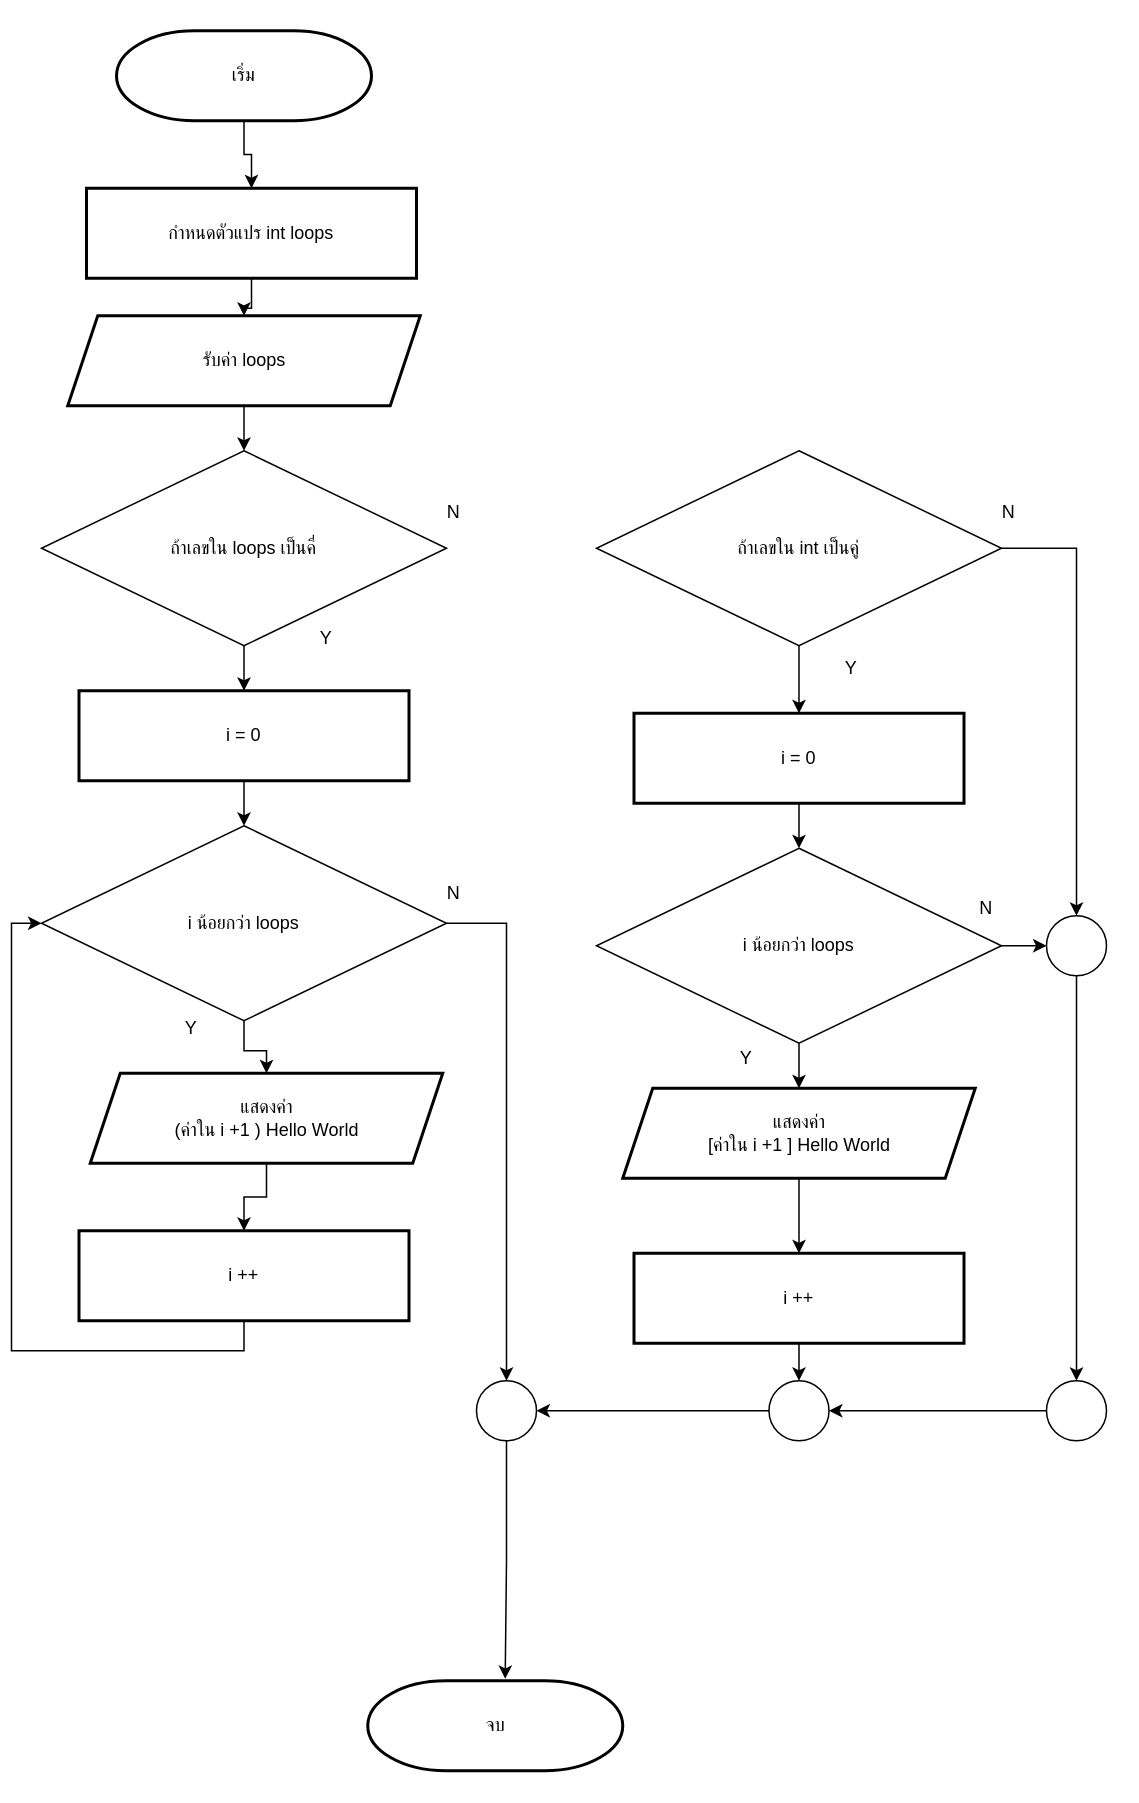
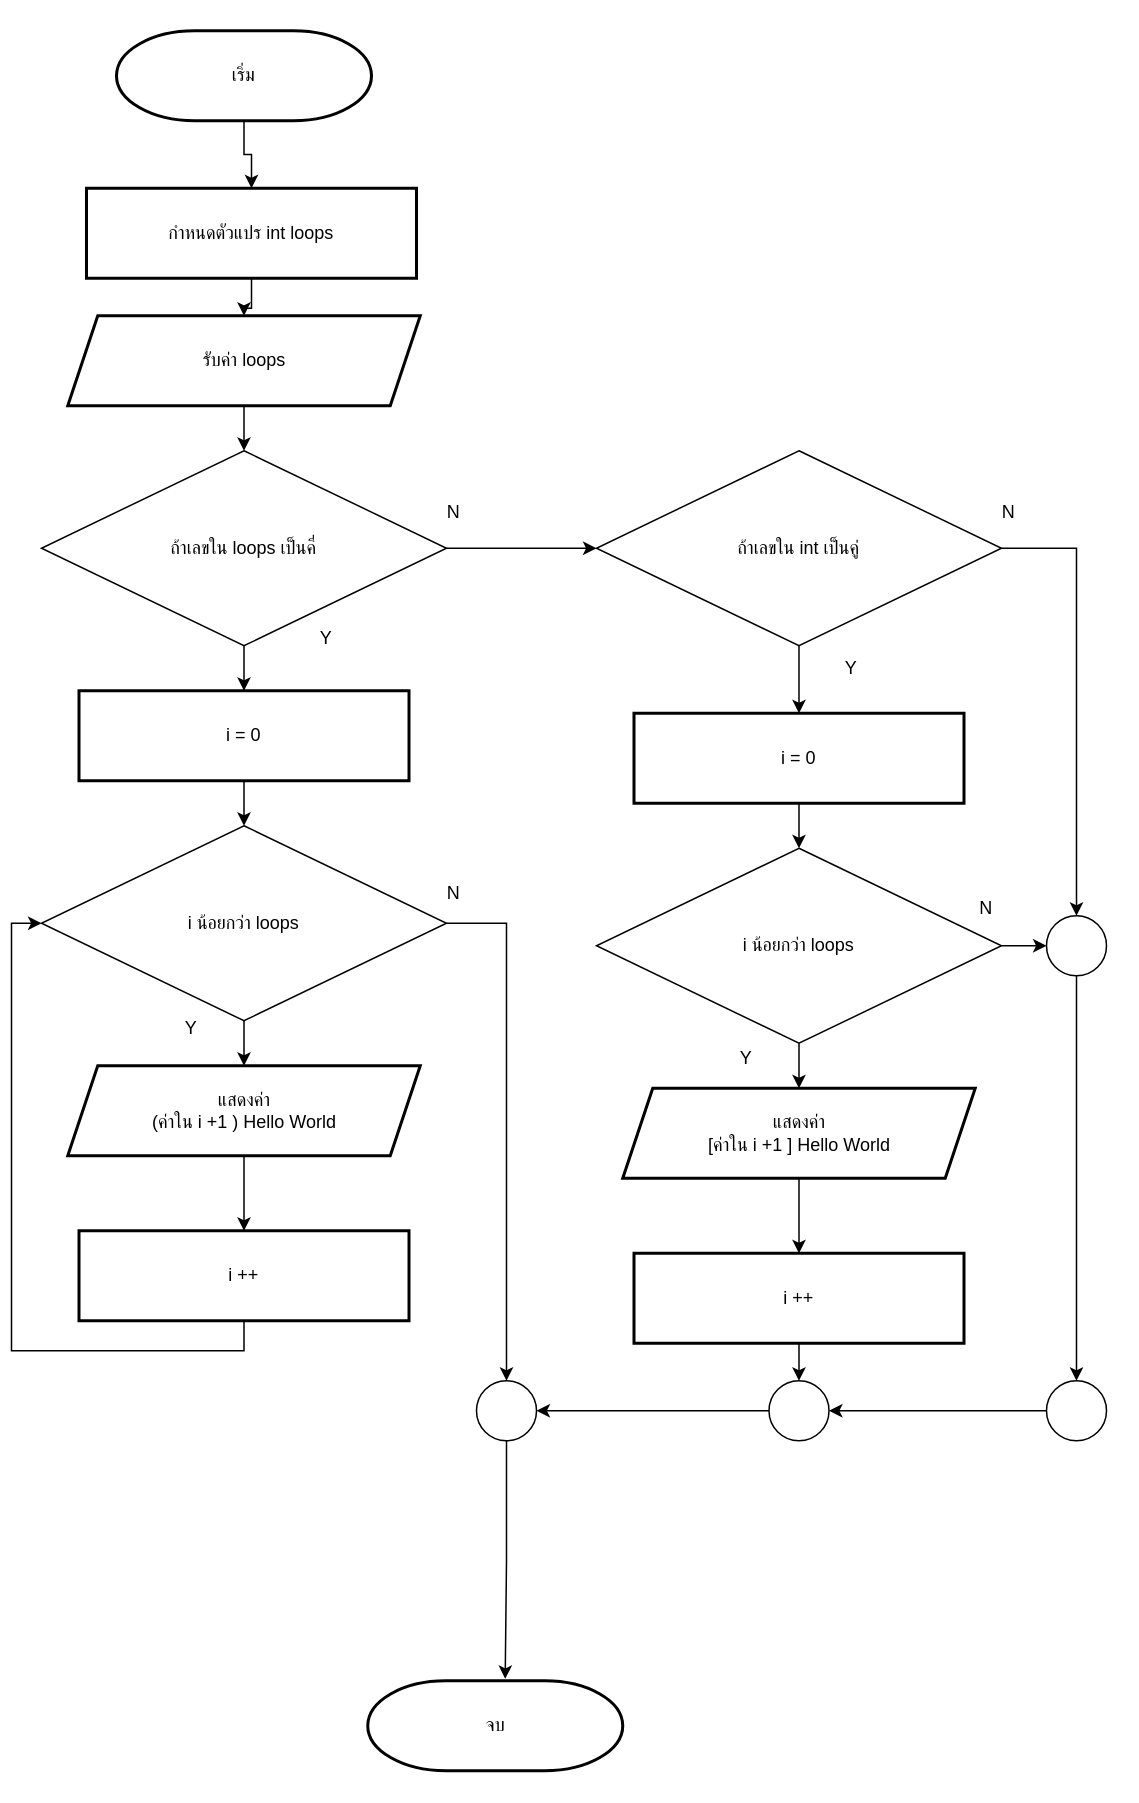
none -> (516, 548)
(266, 1118) -> (244, 1111)
